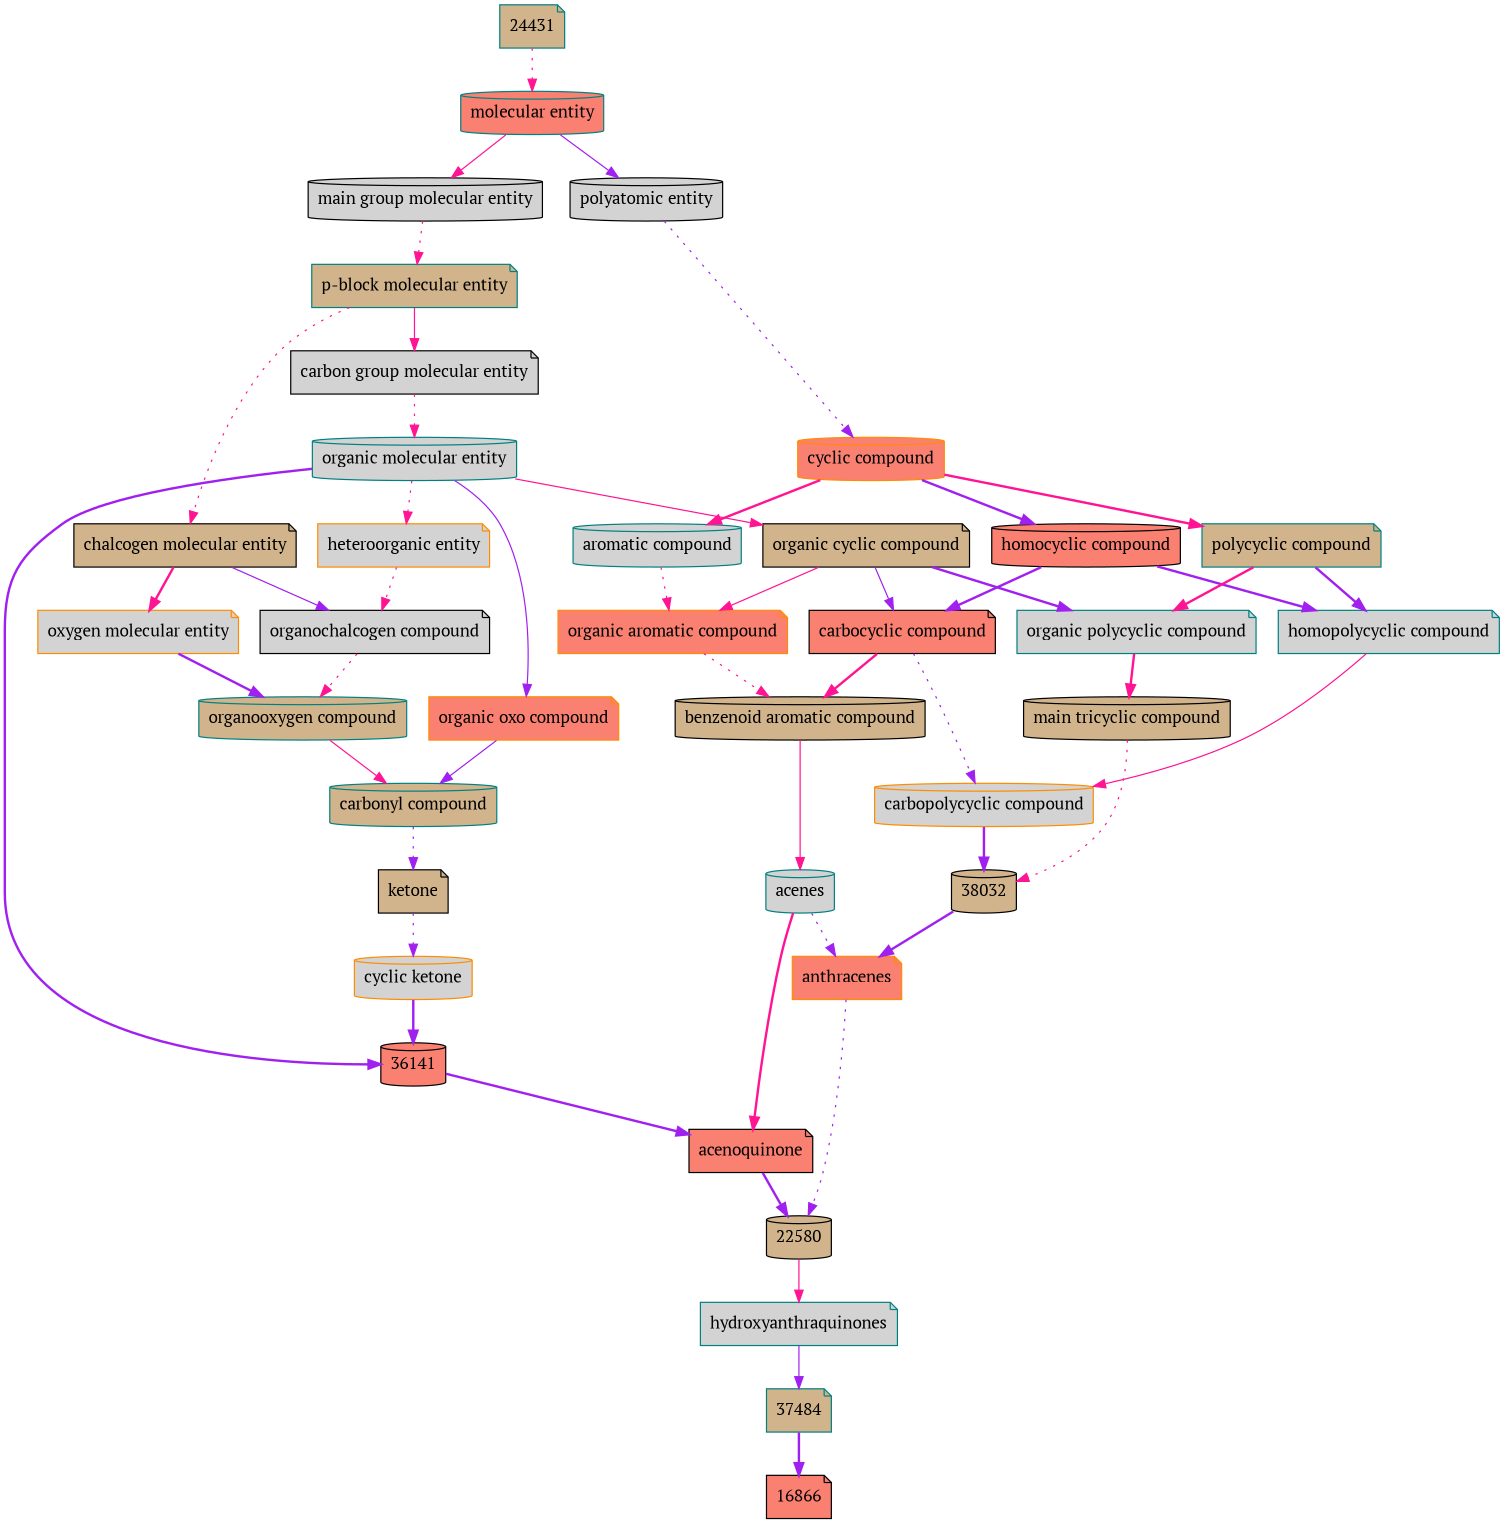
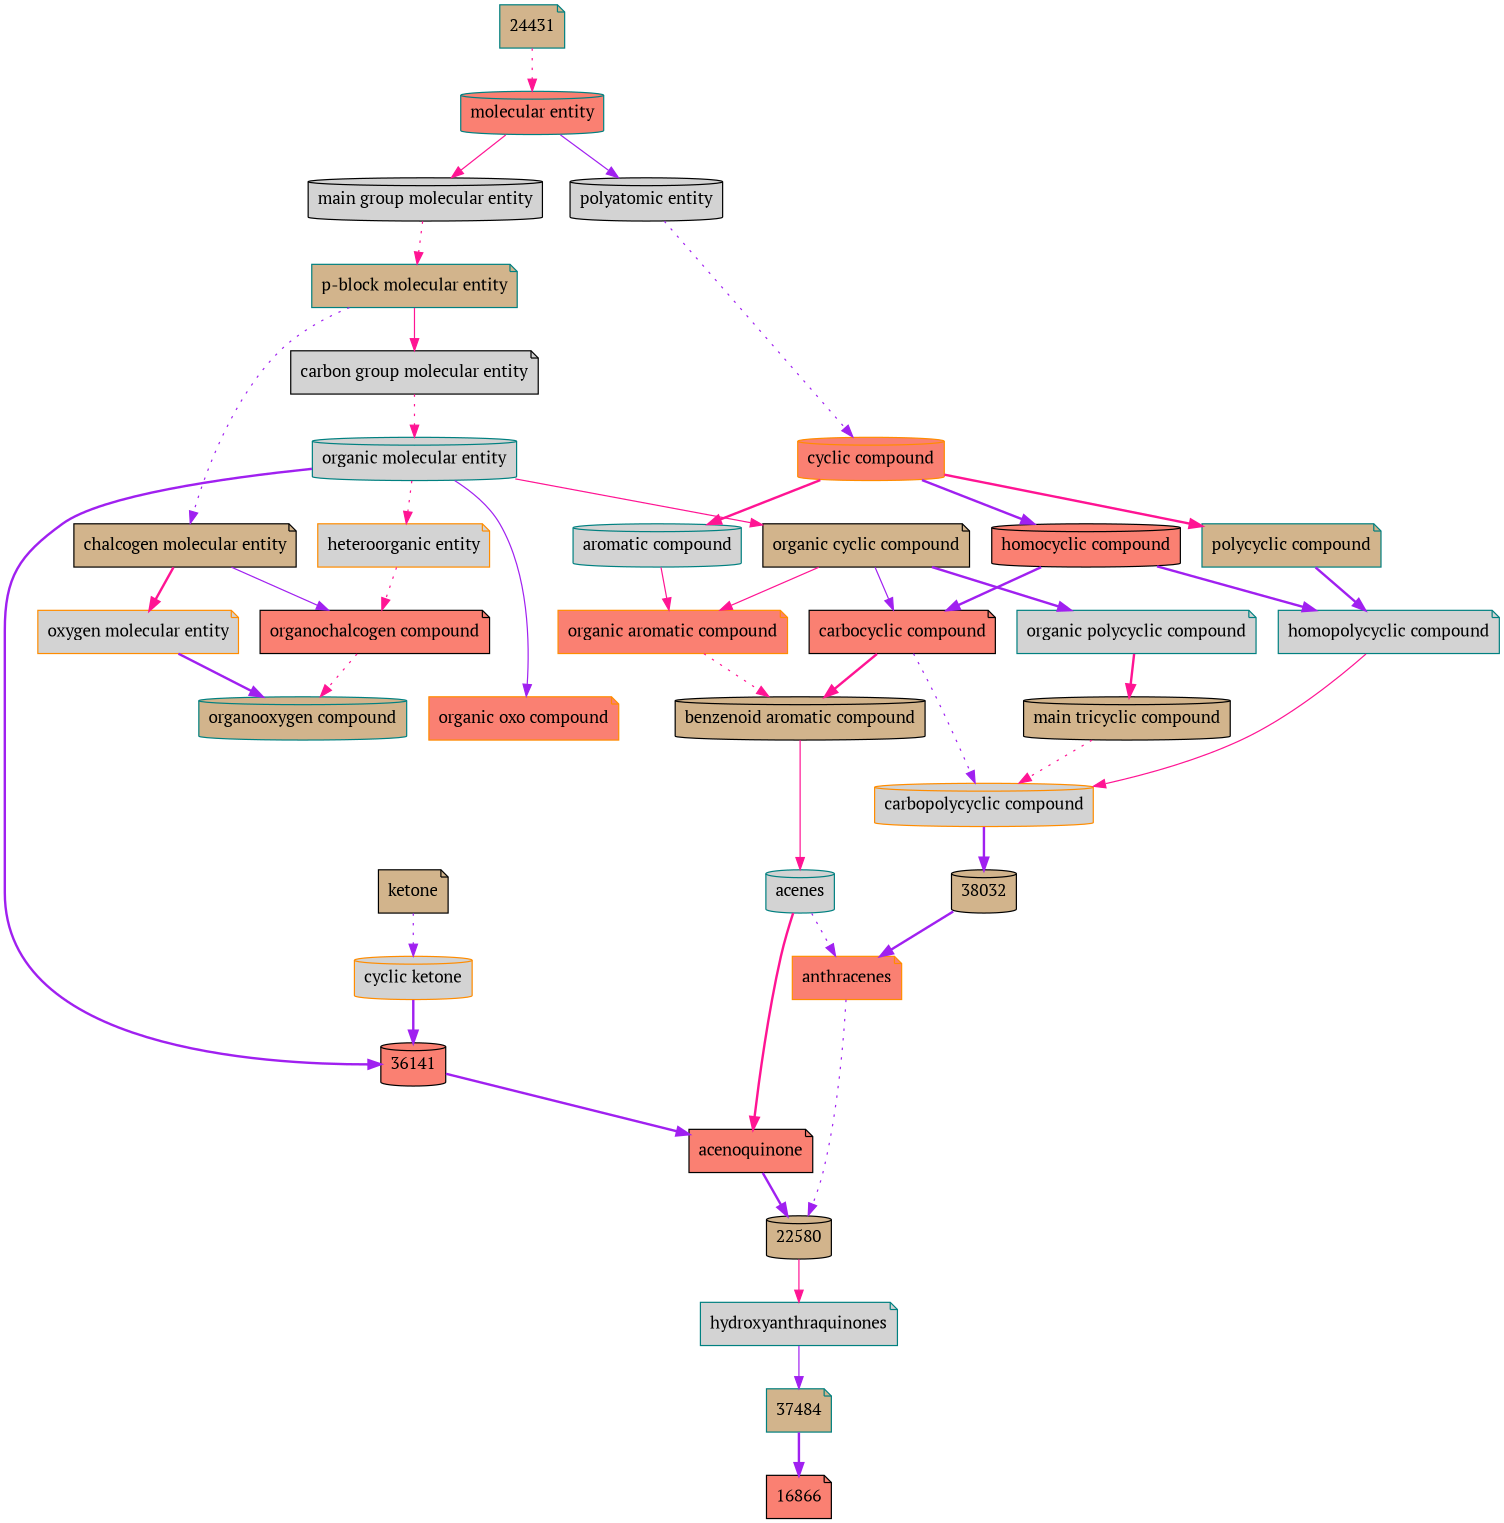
(248, 390) -> (248, 390)
(664, 583) -> (664, 583)
(1213, 589) -> none
(375, 632) -> (375, 632)
(413, 805) -> none
(1104, 827) -> (1061, 758)
